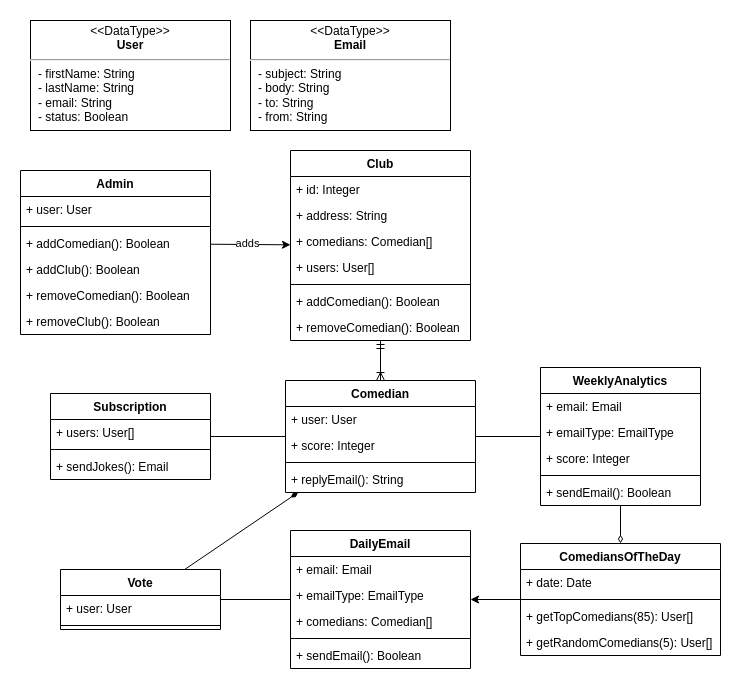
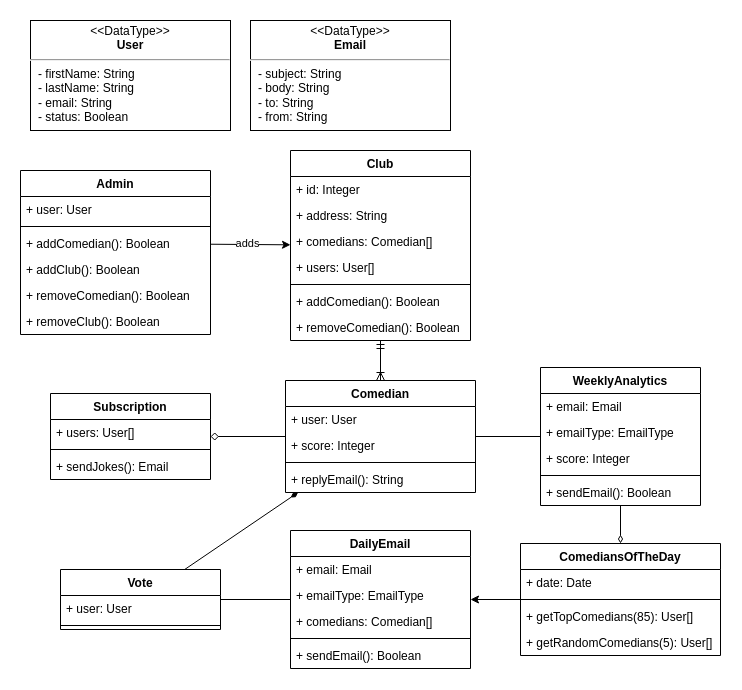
(216, 437) -> (219, 437)
